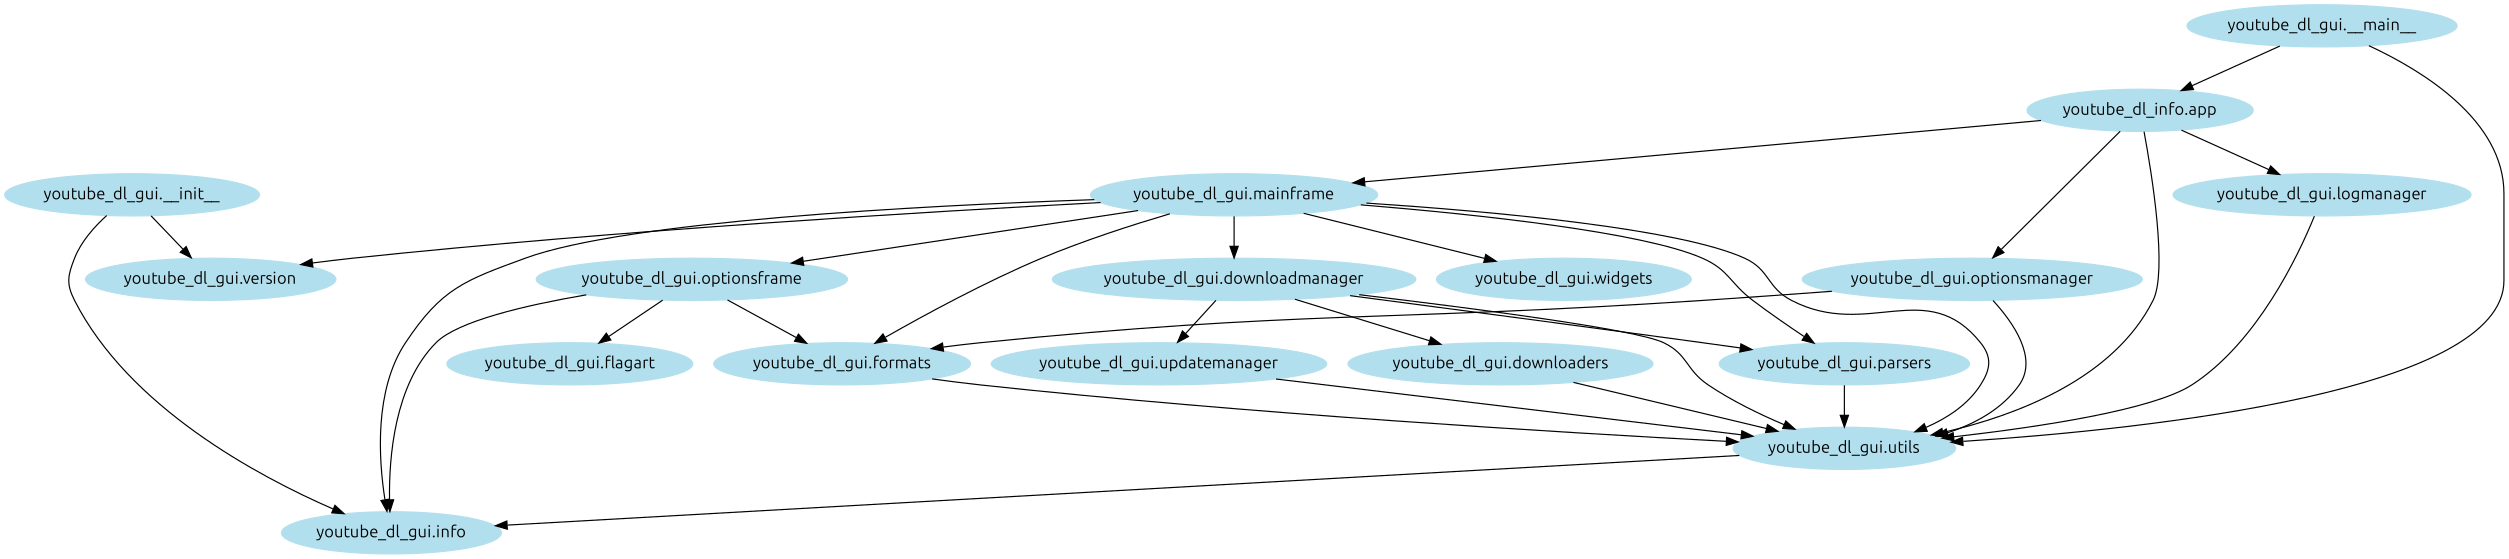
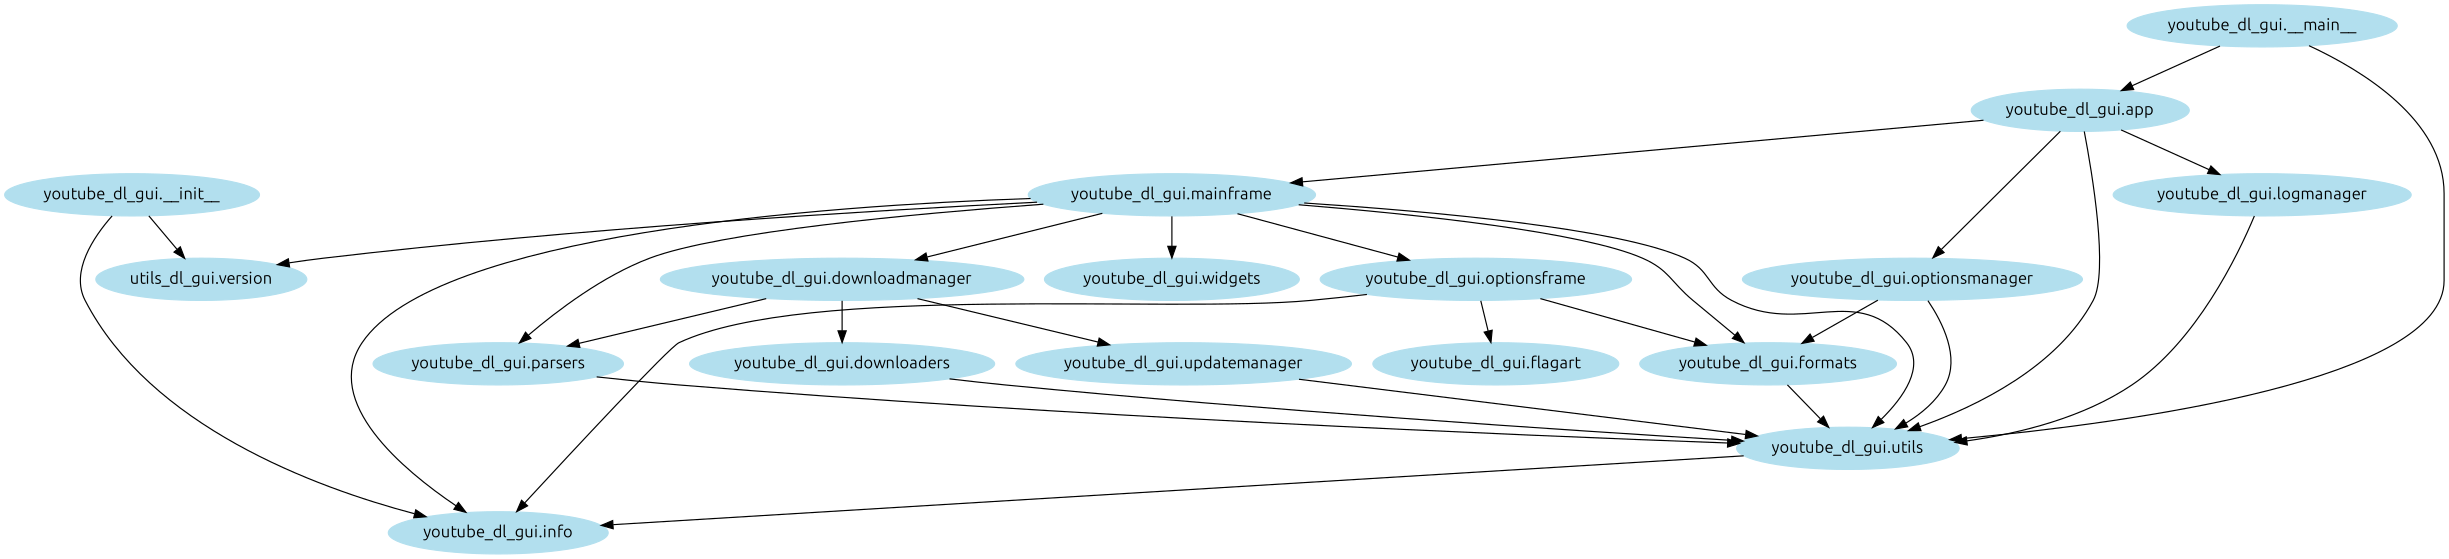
(2140, 110) -> (2080, 110)
(211, 279) -> (201, 279)
(1673, 348) -> none
